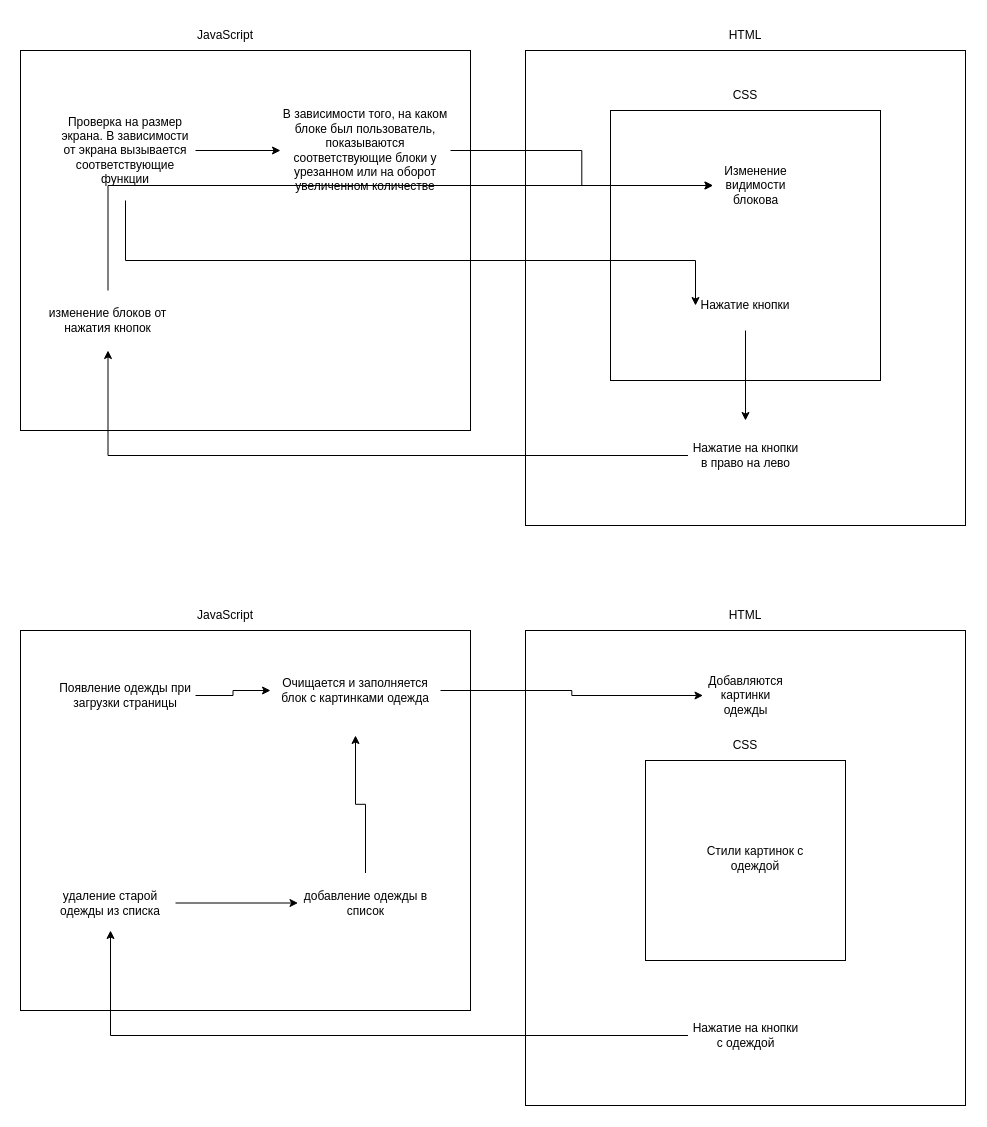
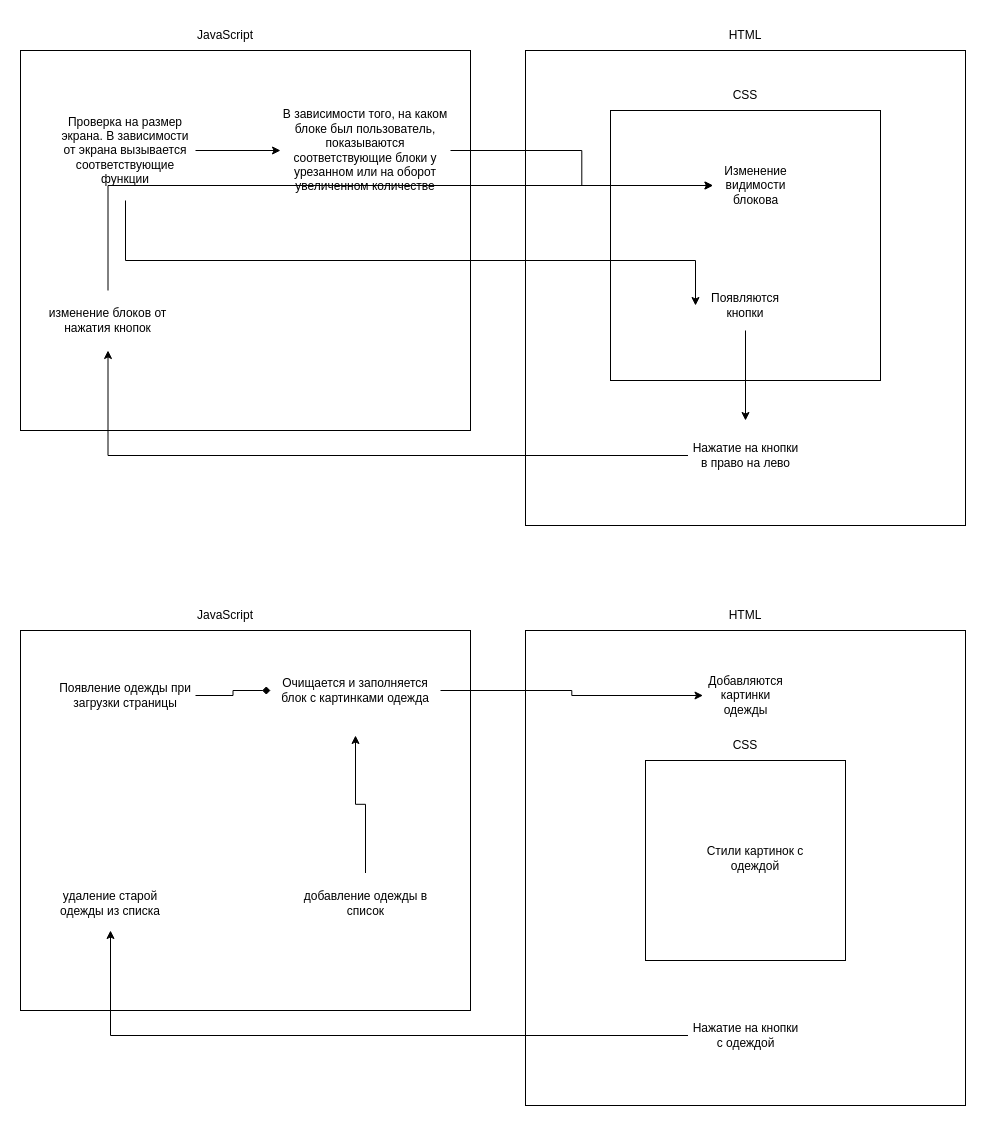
(746, 306) -> (746, 306)
(262, 691) -> (262, 691)
(234, 903) -> none
